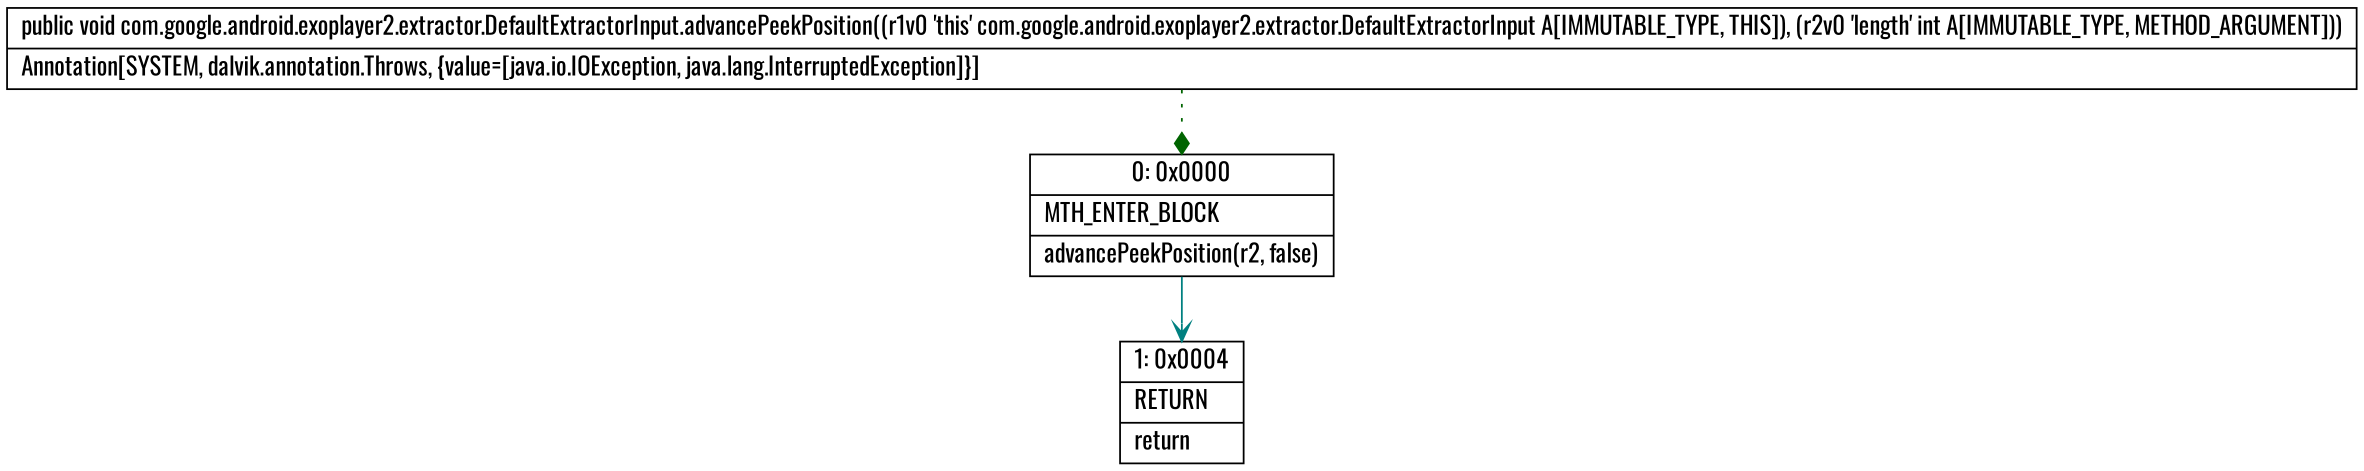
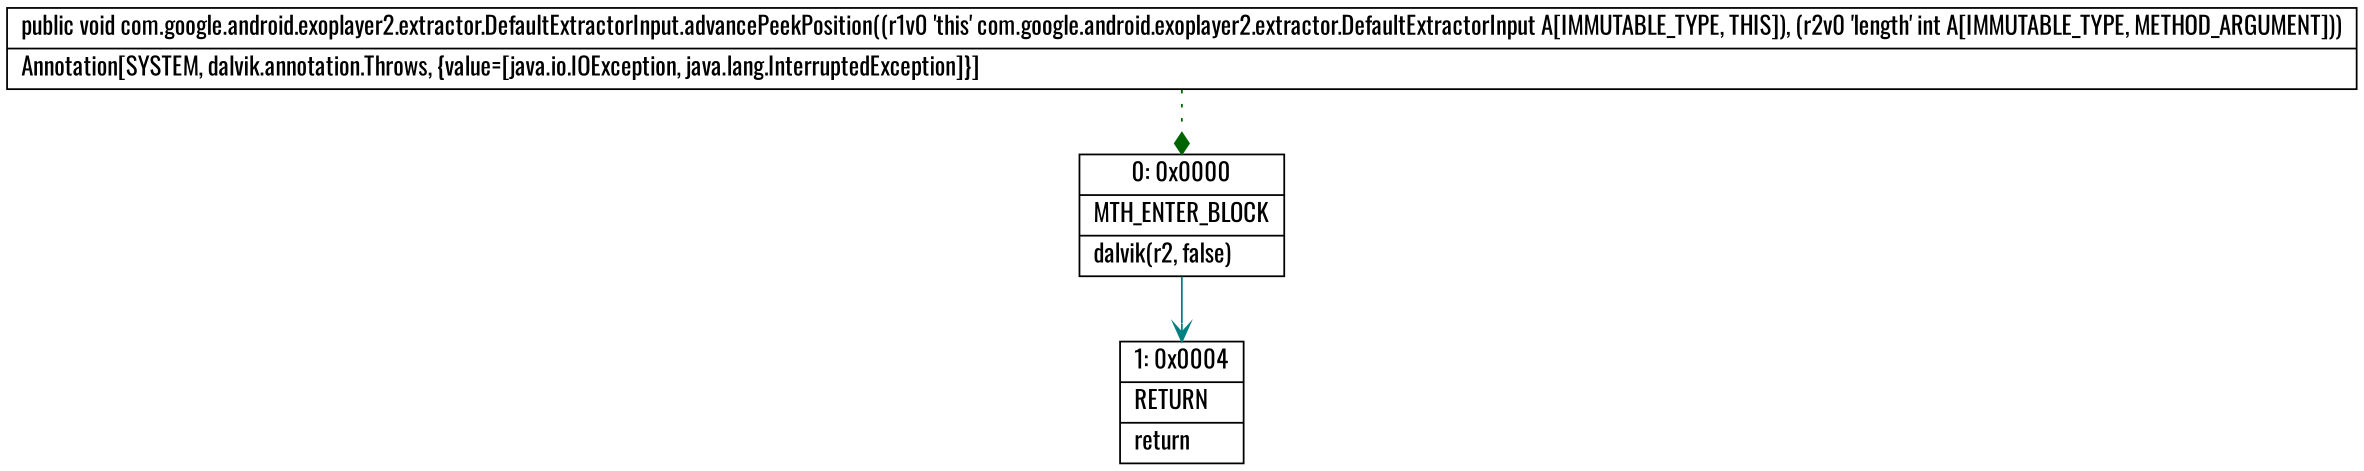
(1182, 255) -> (1163, 255)
